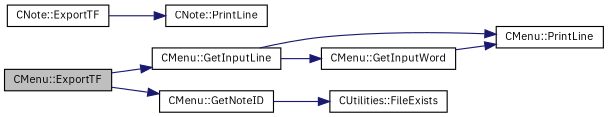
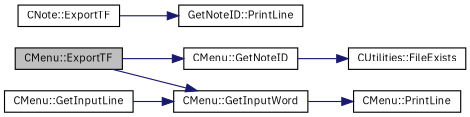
(217, 16) -> (241, 16)
(372, 34) -> none
(126, 71) -> (149, 79)
